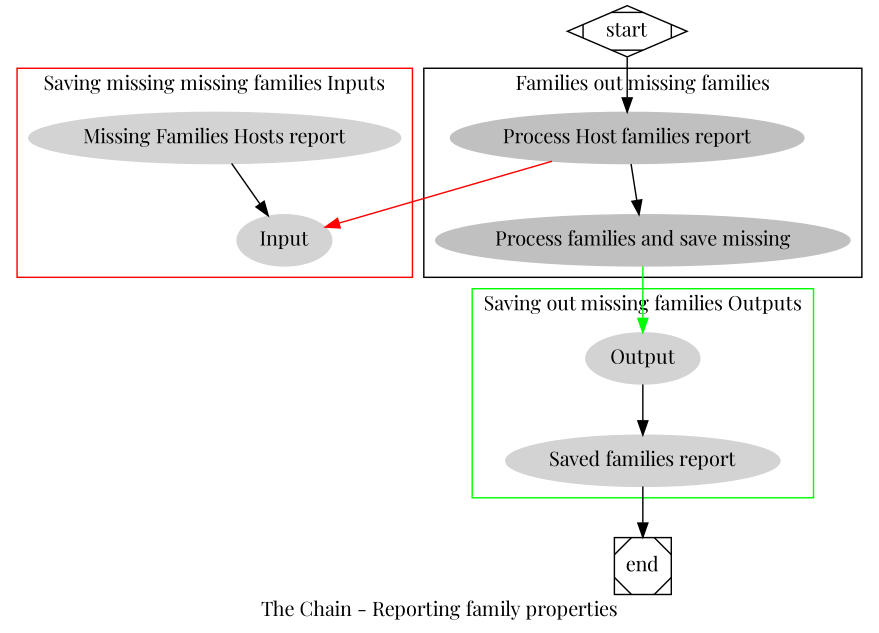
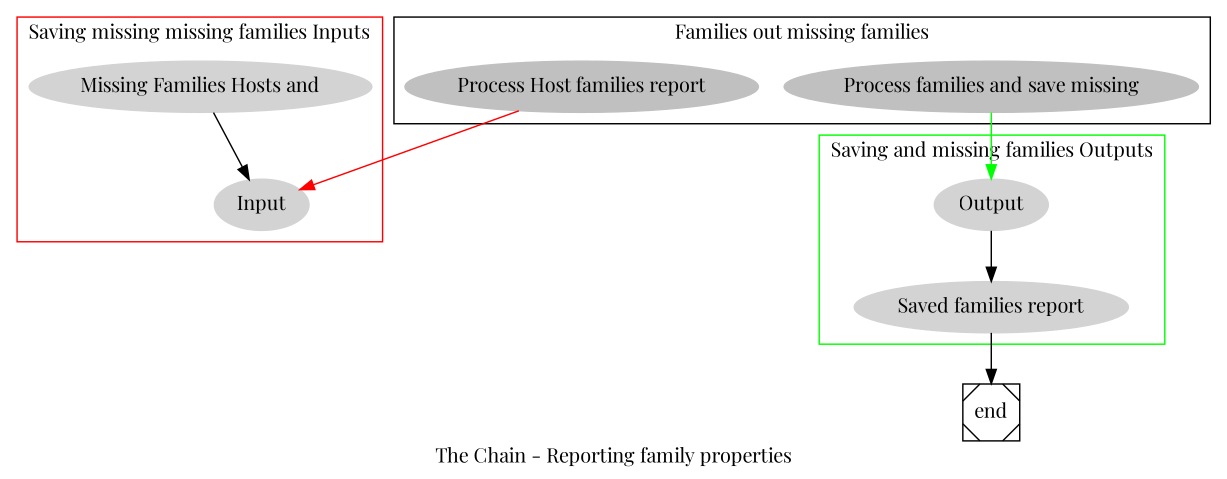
(627, 31) -> none
(215, 138) -> (201, 87)
(634, 182) -> none
(643, 305) -> (992, 151)
